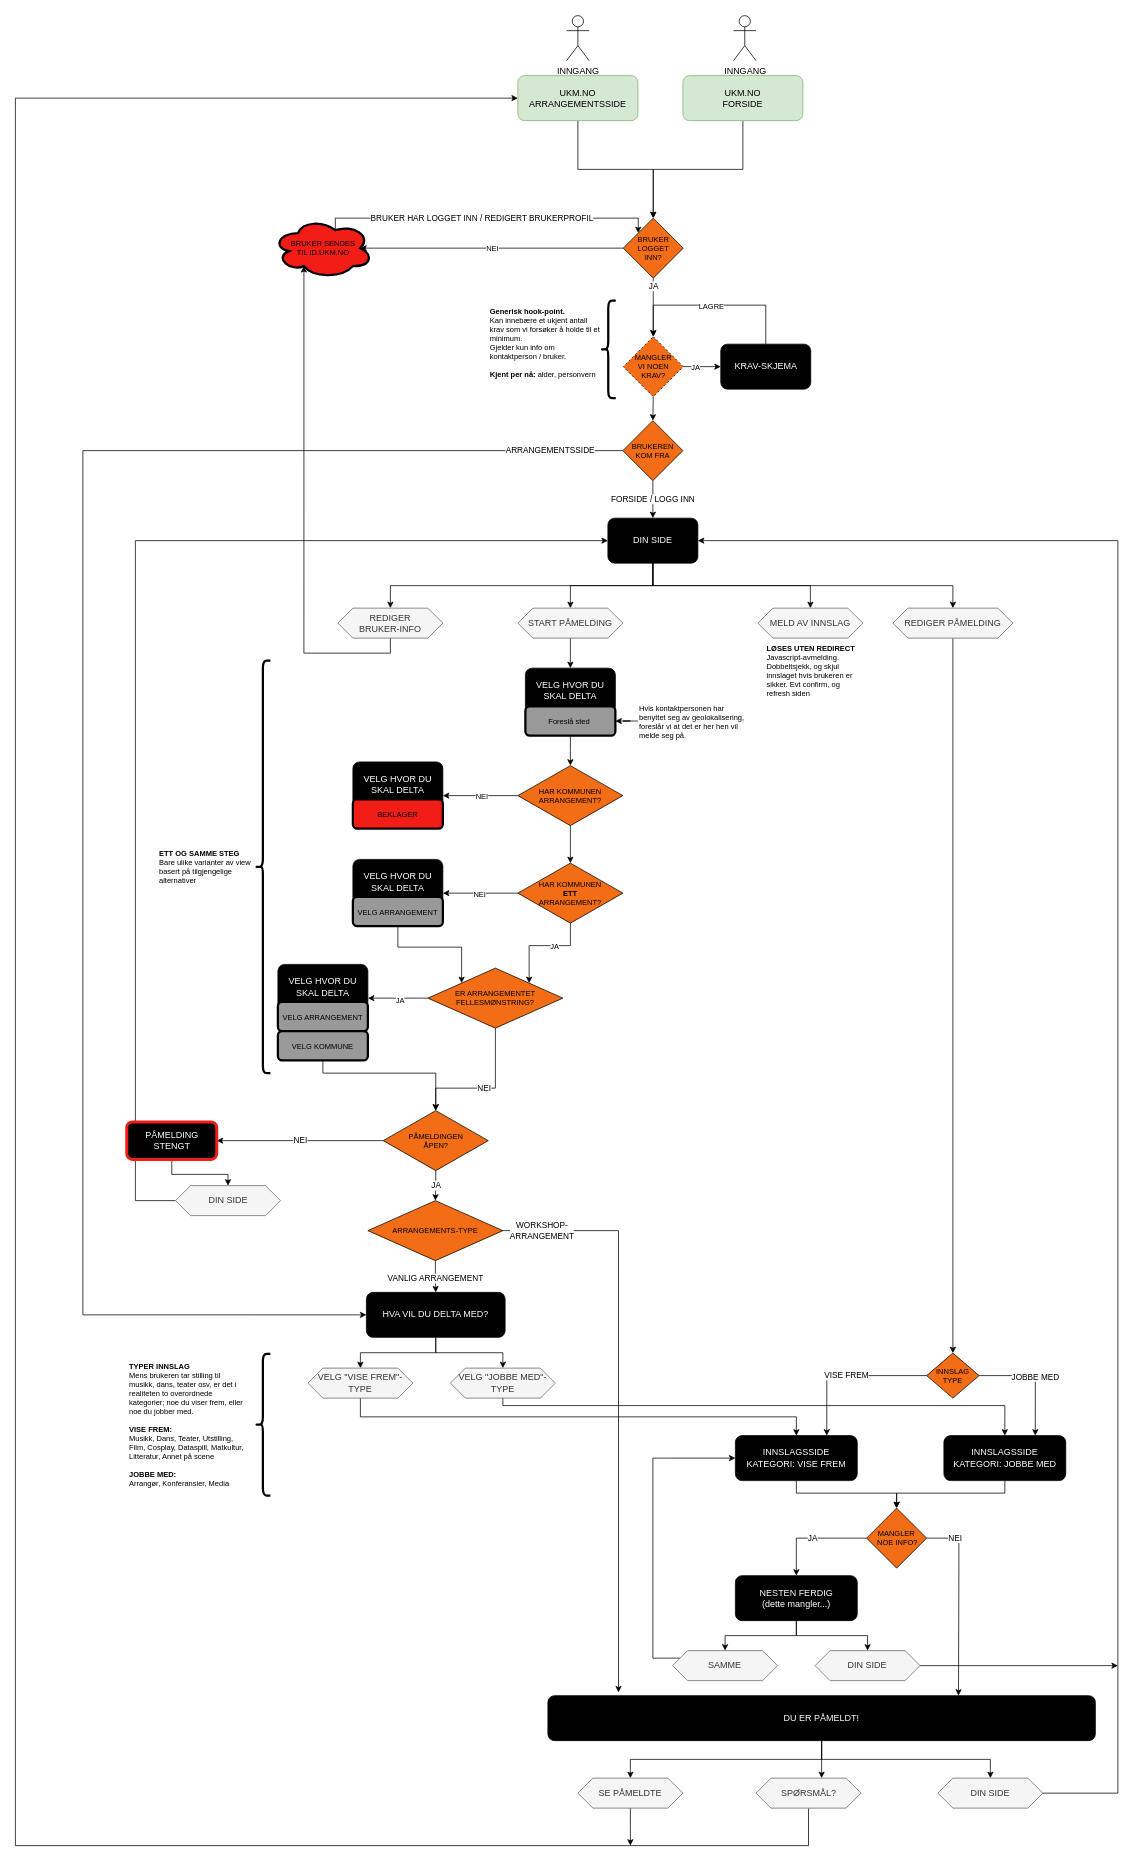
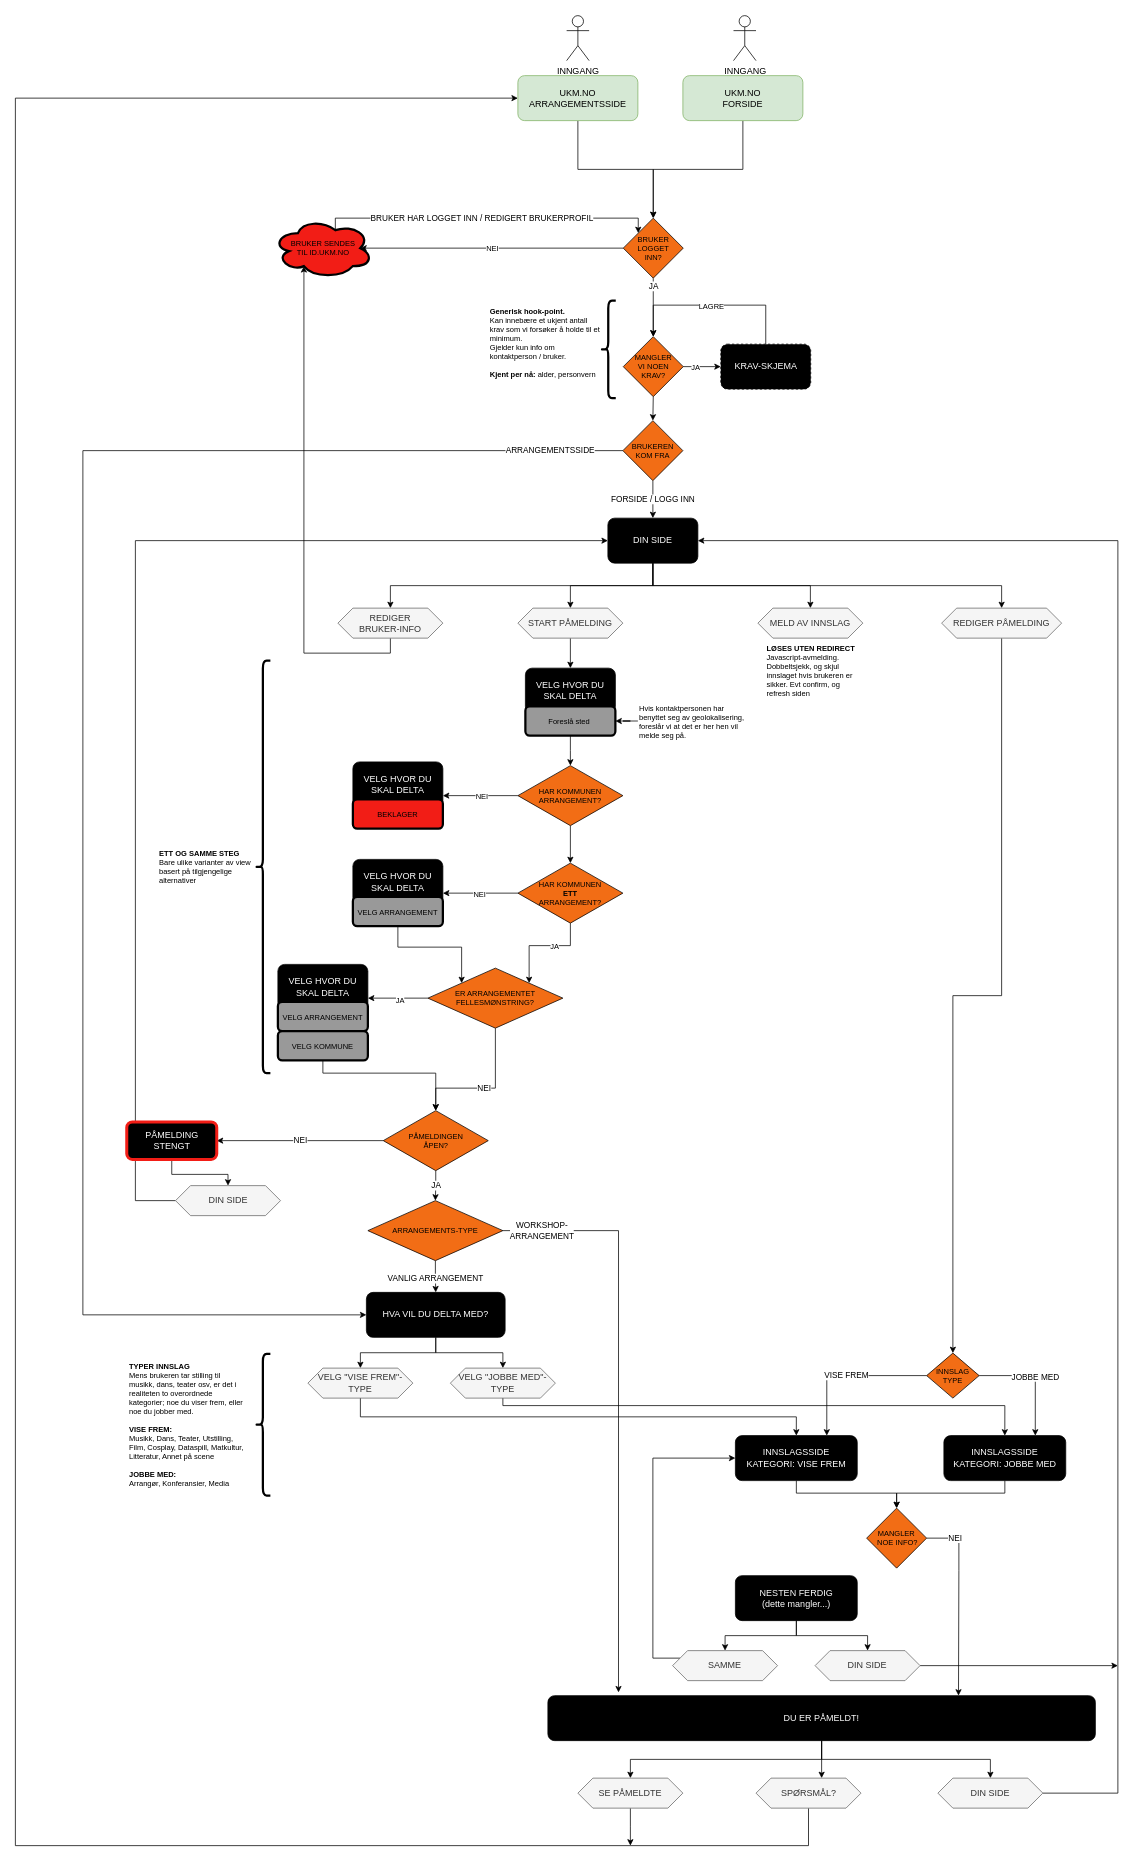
(653, 366) -> (653, 366)
(766, 366) -> (766, 366)
(953, 623) -> (1002, 623)
(796, 1553) -> none
